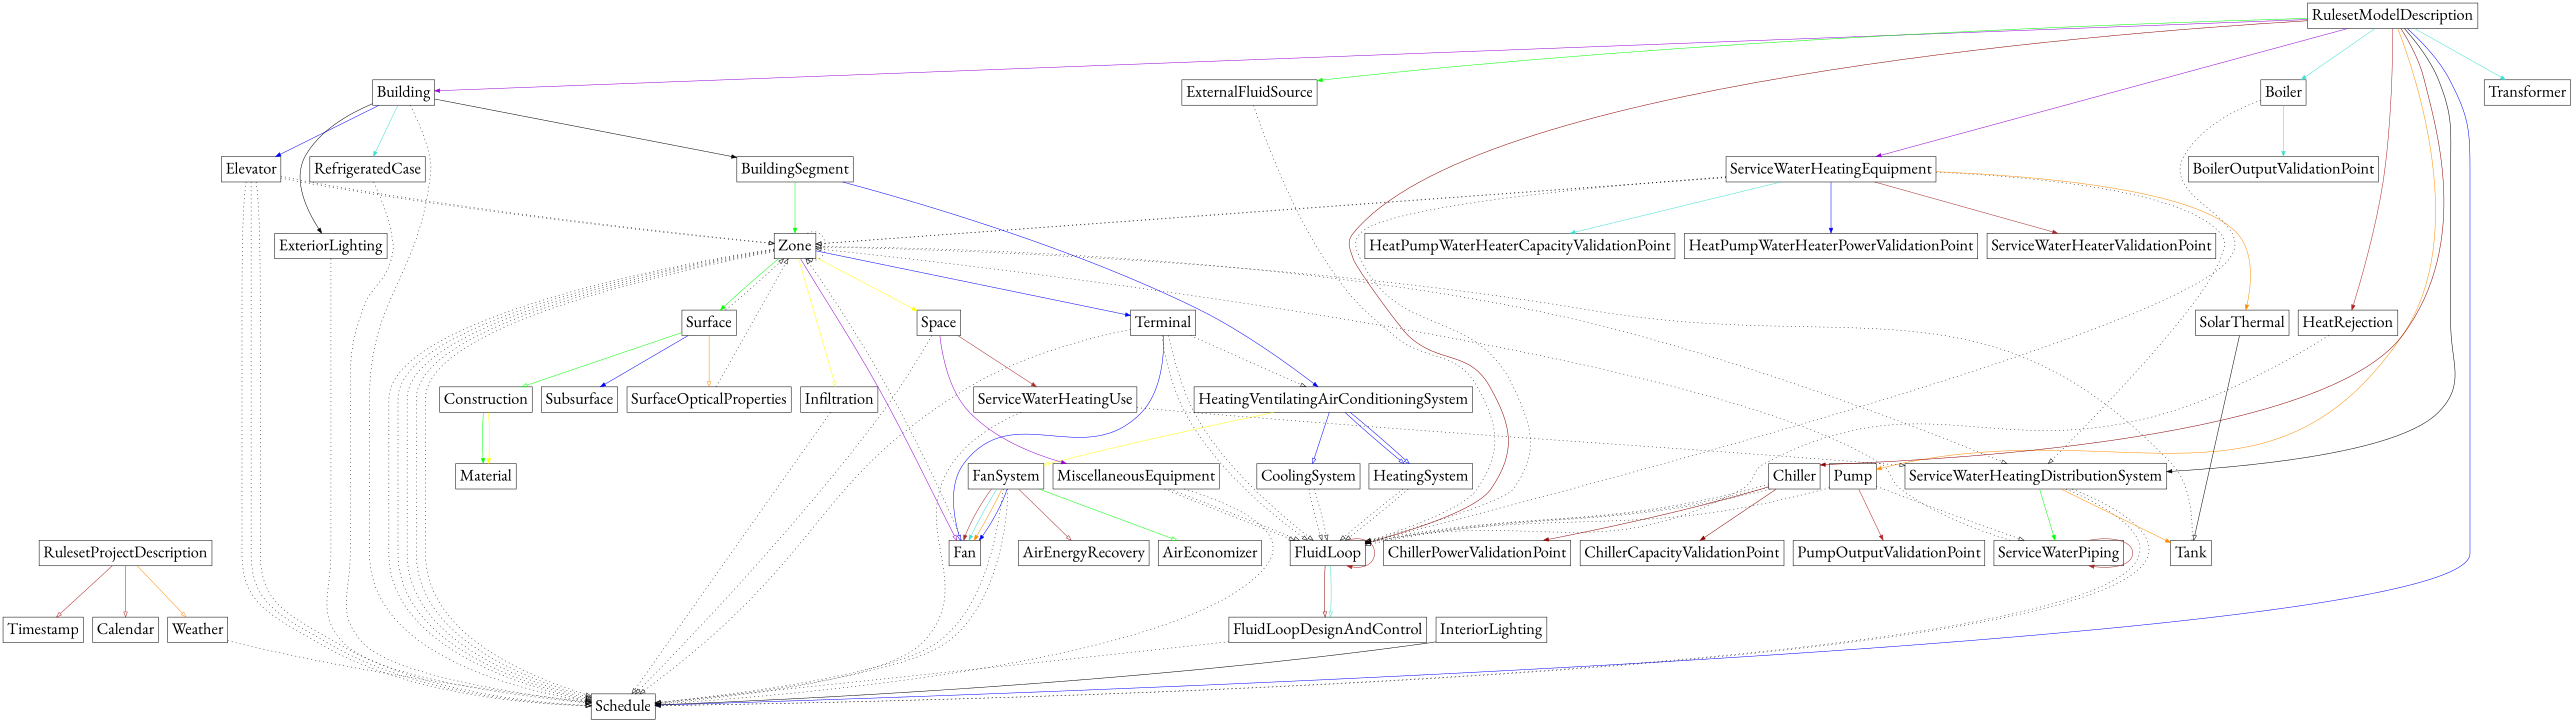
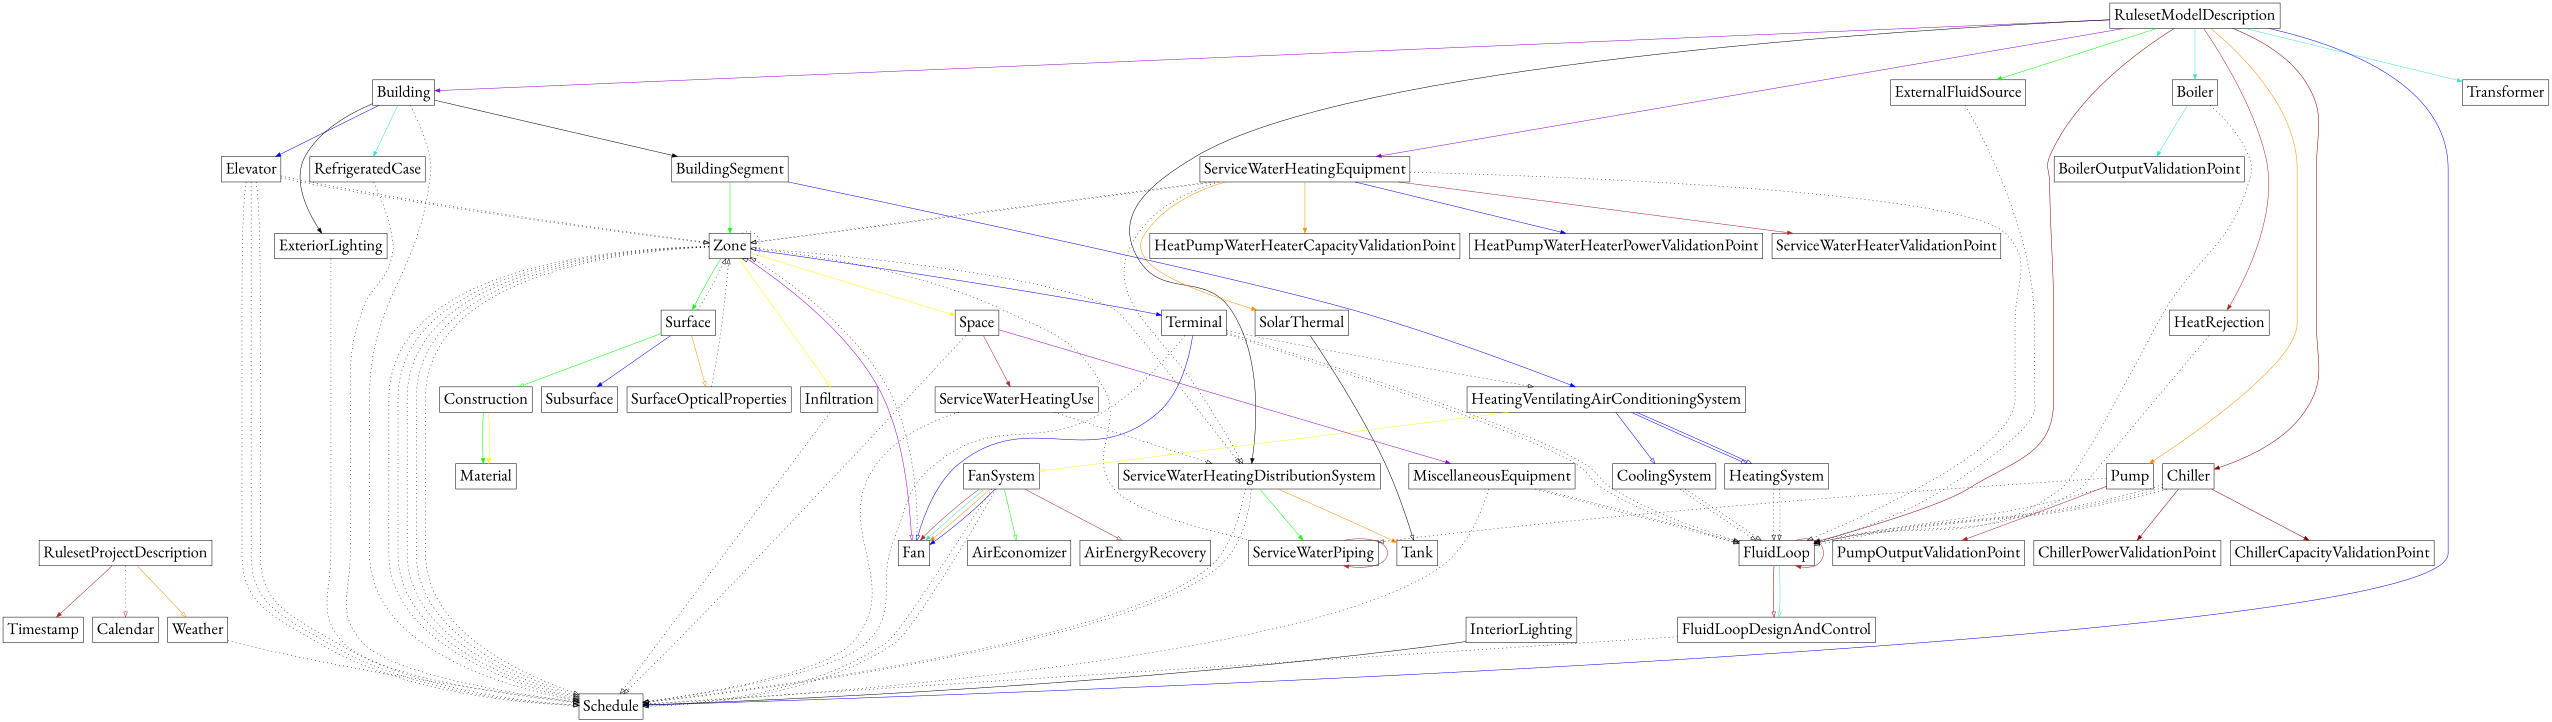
(1678, 207) -> (1305, 205)
(1555, 305) -> none
(126, 589) -> (126, 589)
(86, 590) -> (86, 590)
